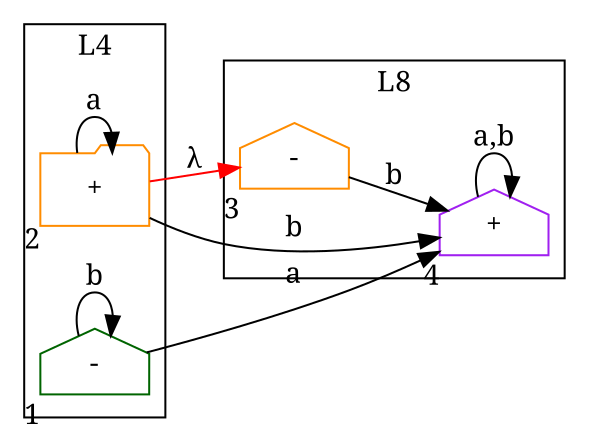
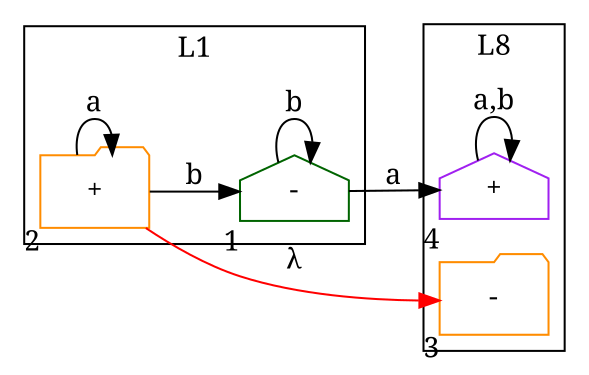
(95, 47) -> (195, 49)
(294, 159) -> (494, 298)
(388, 191) -> none
(282, 251) -> (184, 192)
